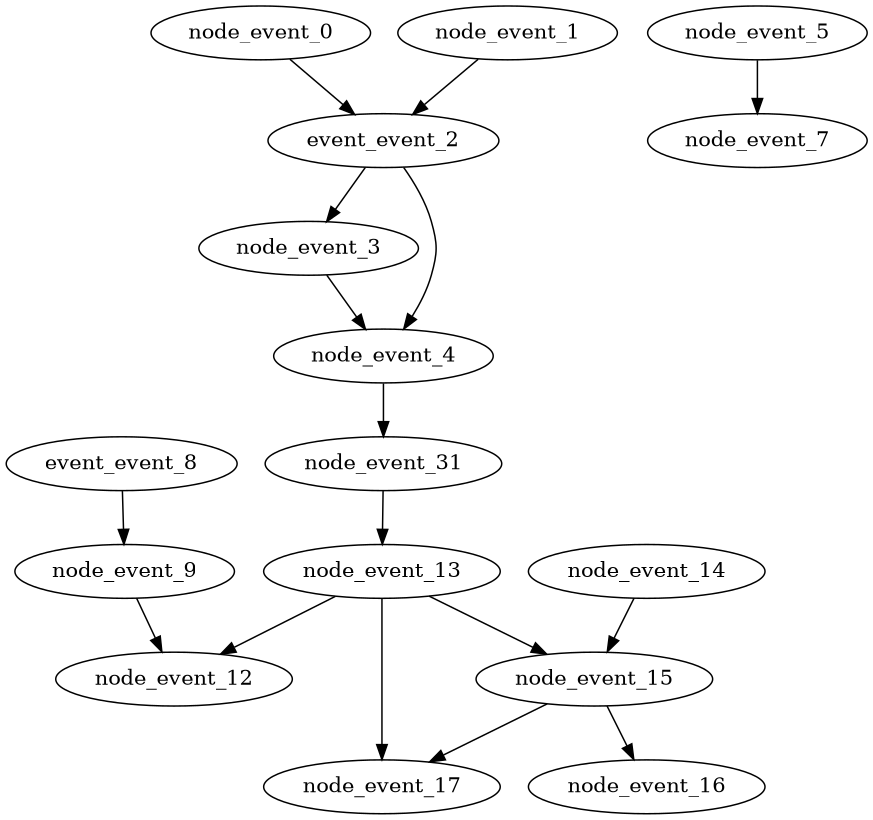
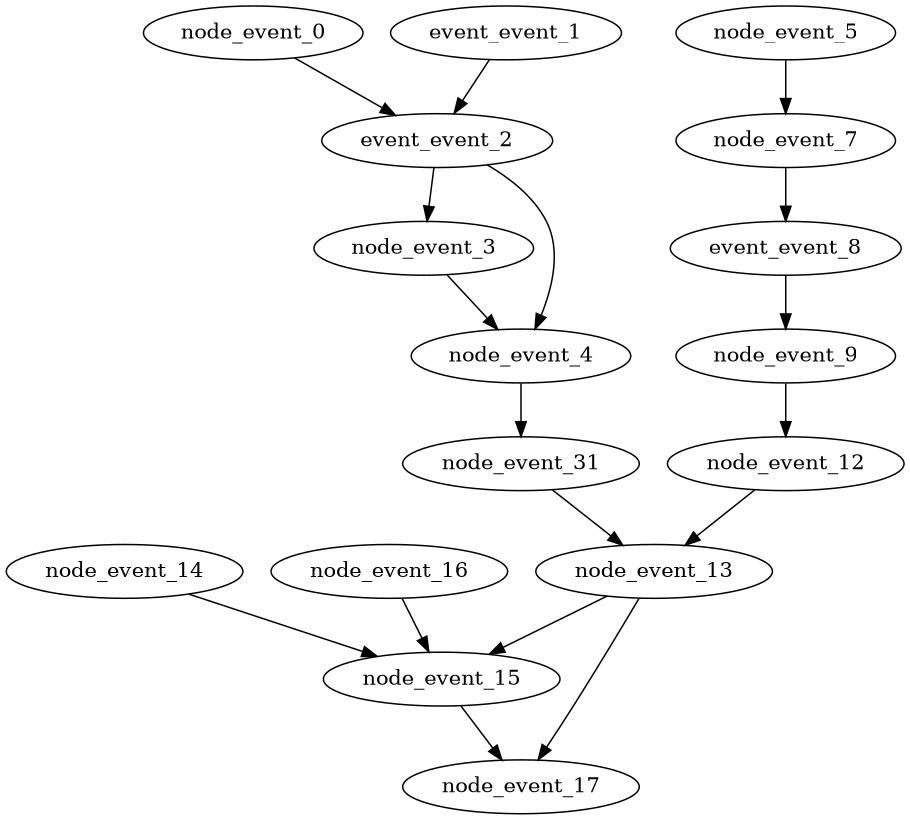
(508, 33) -> (506, 33)
none -> (786, 187)
(285, 622) -> (726, 513)
(617, 726) -> (412, 618)
